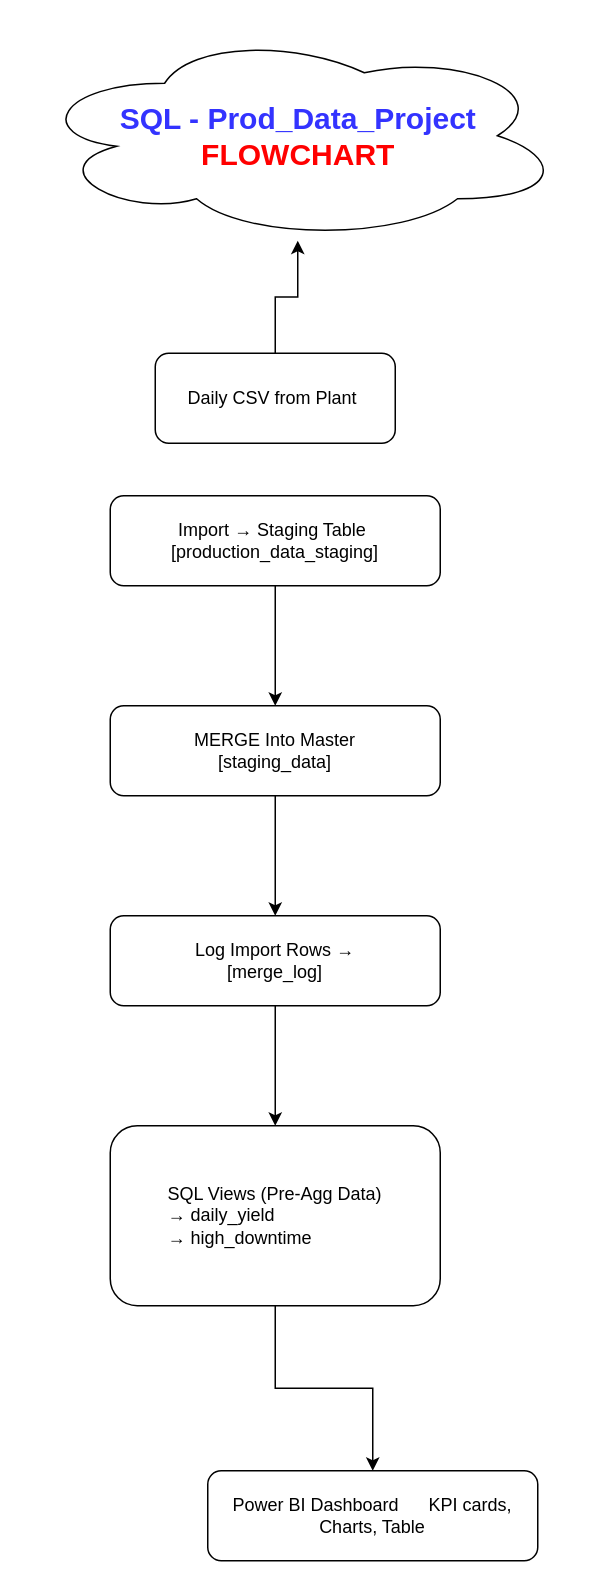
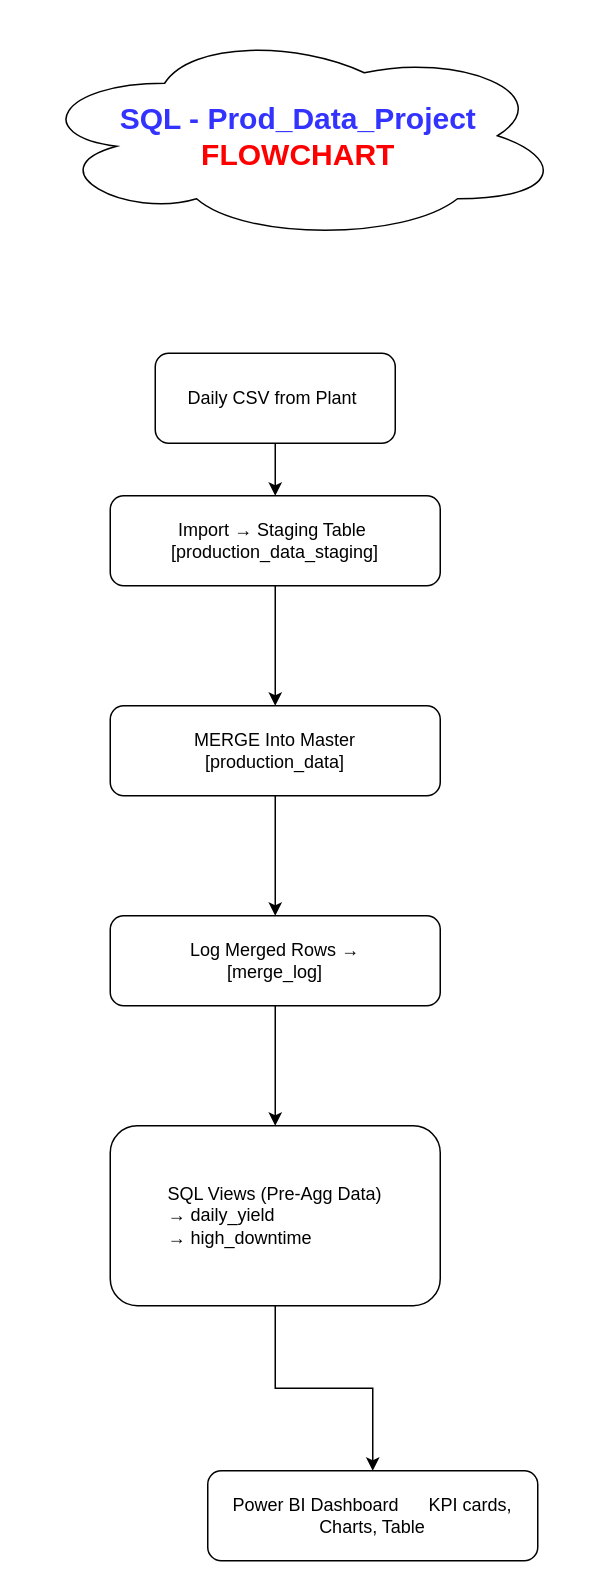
(281, 297) -> (275, 471)
(275, 751) -> (275, 751)
(275, 961) -> (275, 961)
